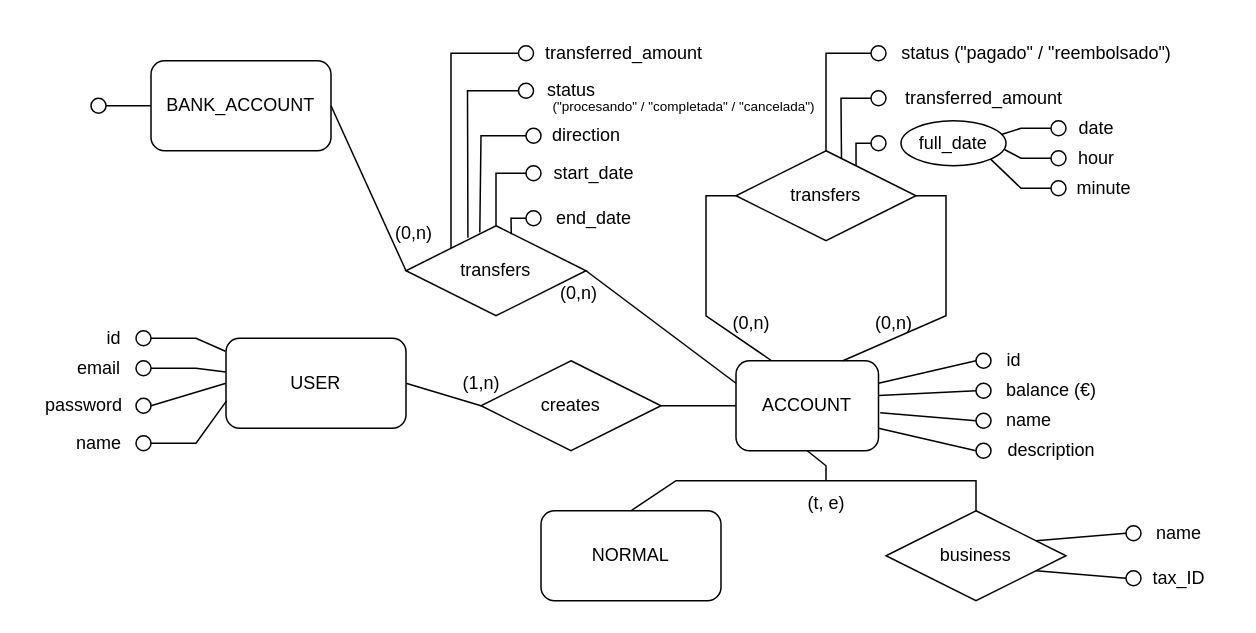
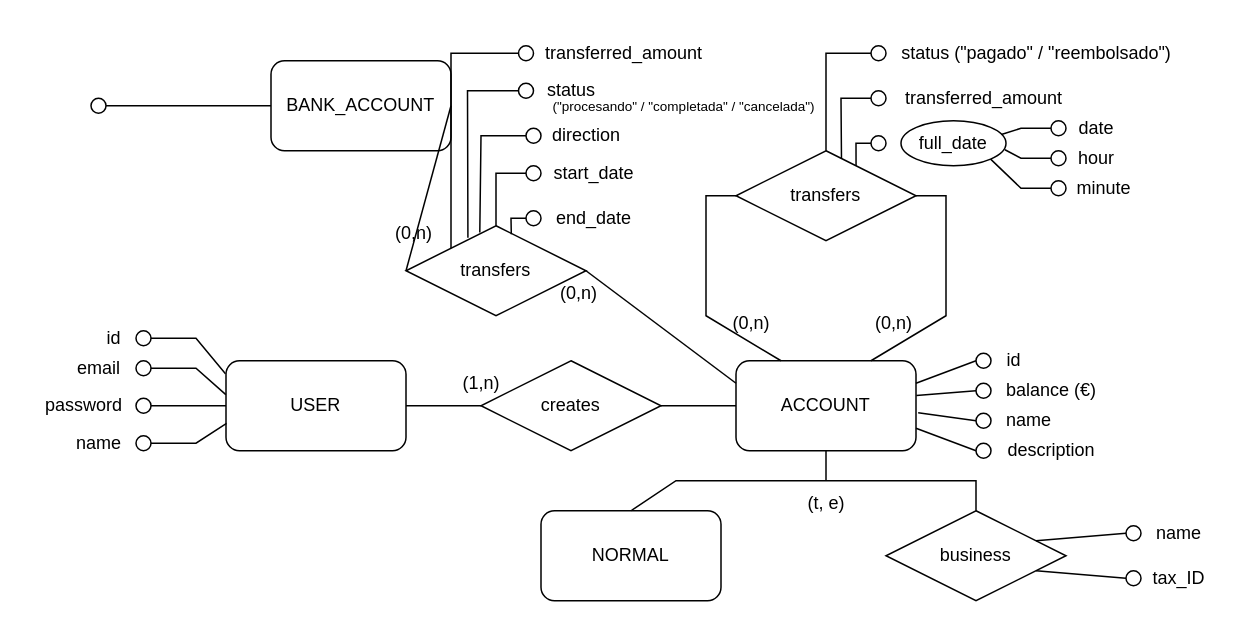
(241, 106) -> (361, 106)
(316, 383) -> (316, 406)
(807, 406) -> (826, 406)
